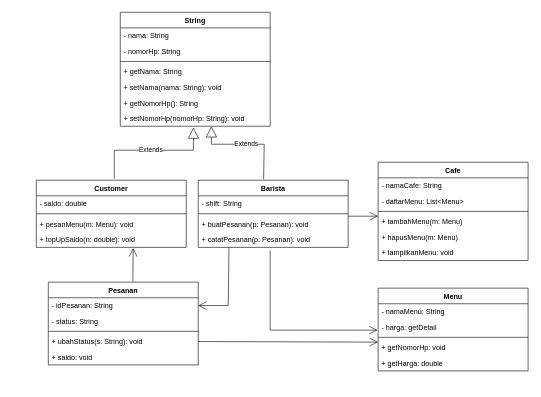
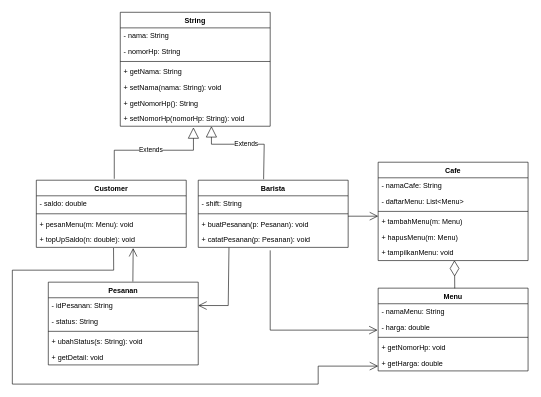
none -> (455, 282)
(413, 328) -> (408, 328)
(258, 342) -> none
(73, 358) -> (80, 358)
none -> (84, 384)
